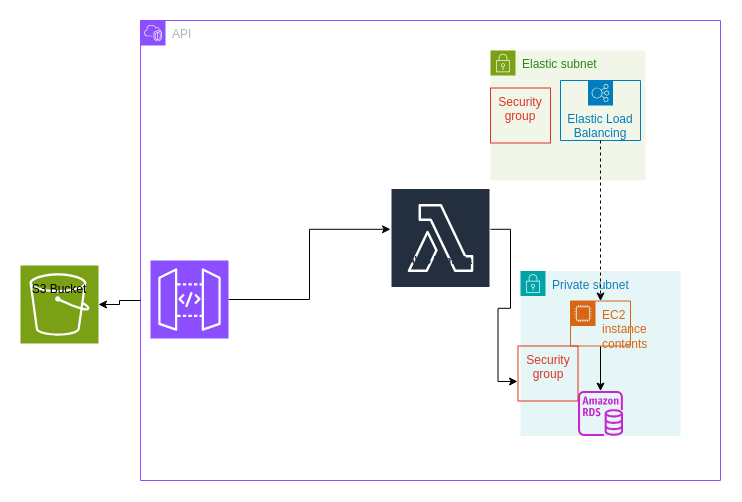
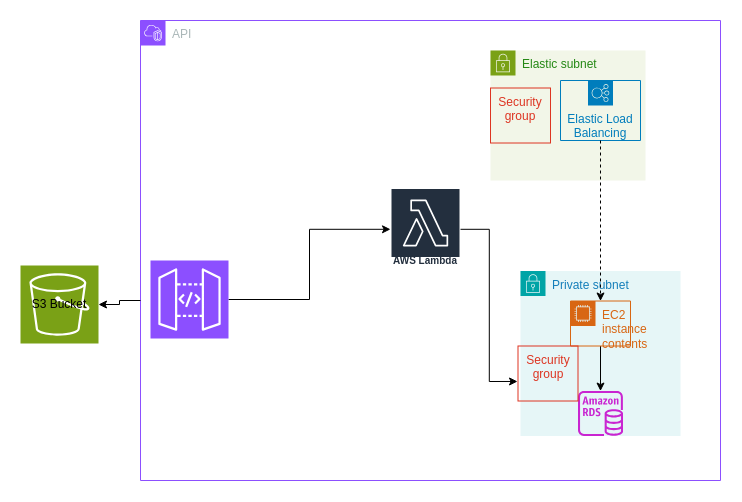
(441, 229) -> (426, 229)
(60, 290) -> (60, 305)
